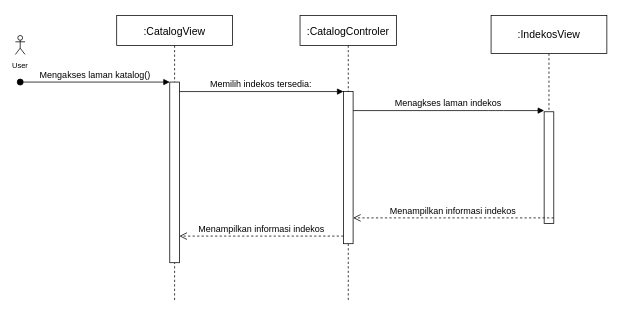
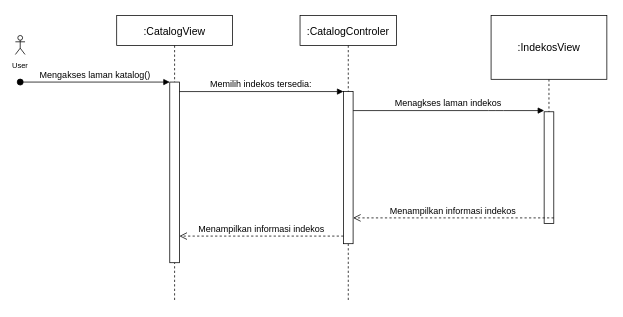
(549, 34) -> (549, 47)
